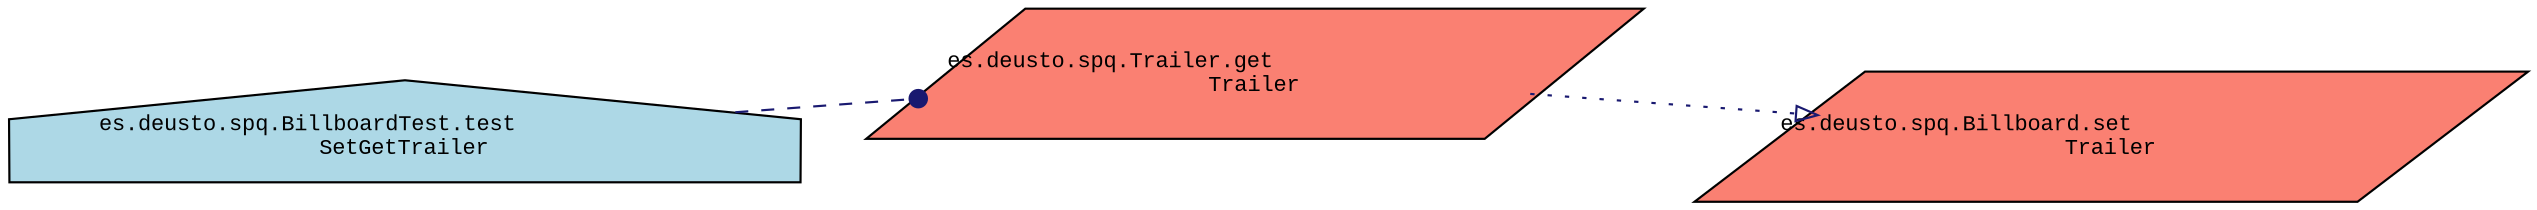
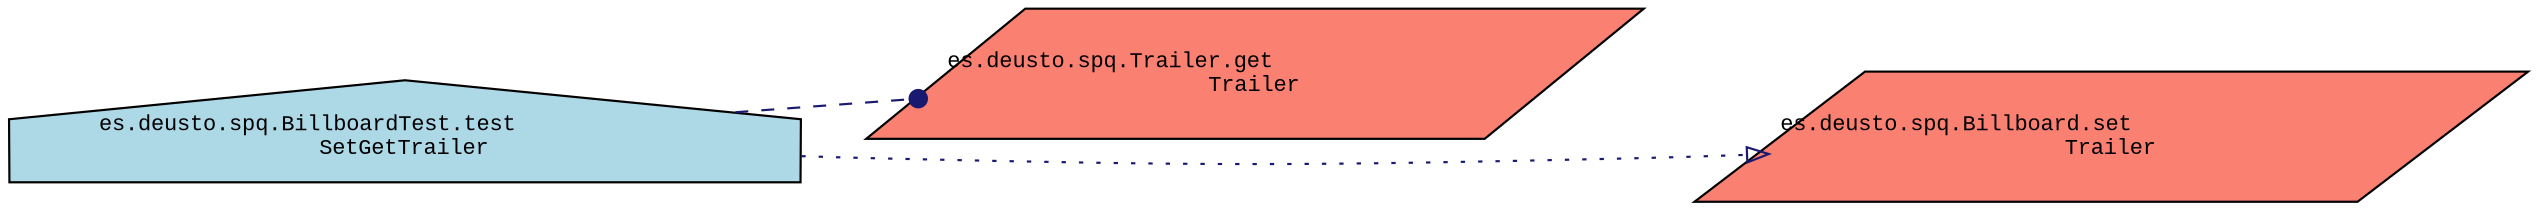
(1663, 104) -> (1274, 164)
